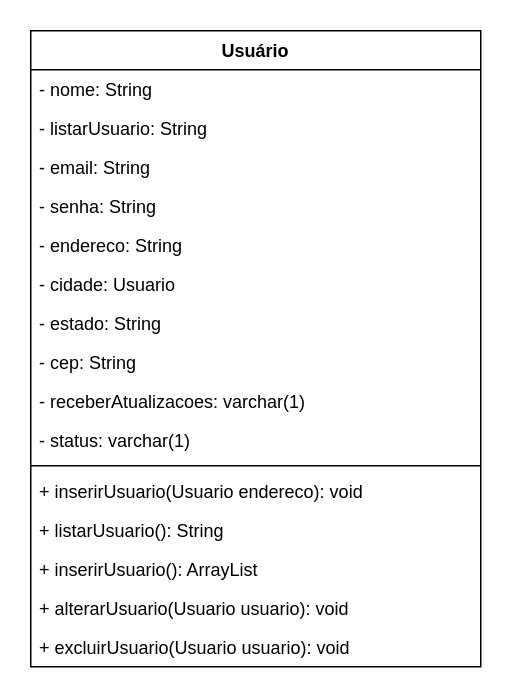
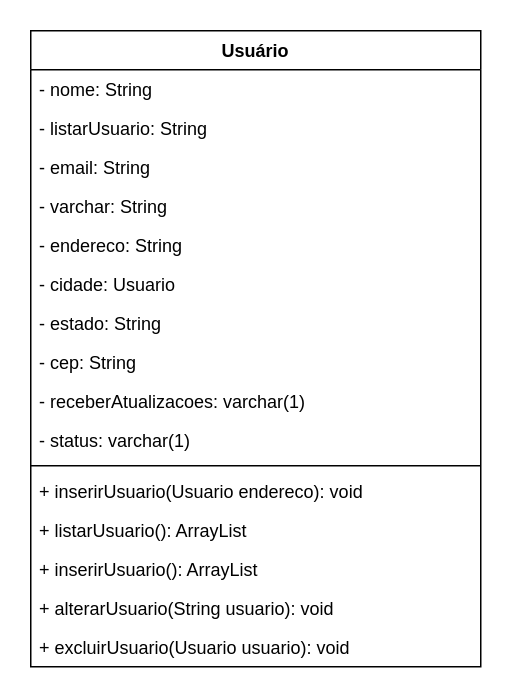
(105, 207) -> (115, 207)
(149, 531) -> (164, 531)
(215, 609) -> (209, 609)
